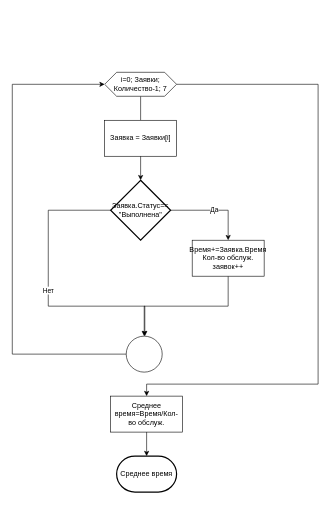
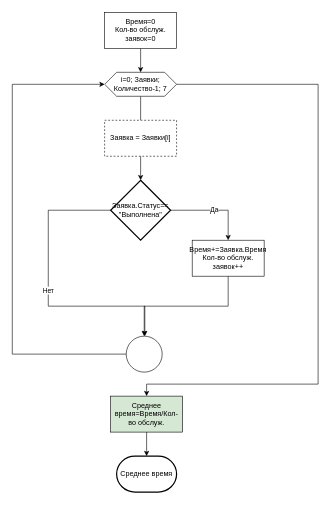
none -> (141, 30)
none -> (141, 58)
(141, 138) -> (141, 138)
(147, 414) -> (147, 414)
